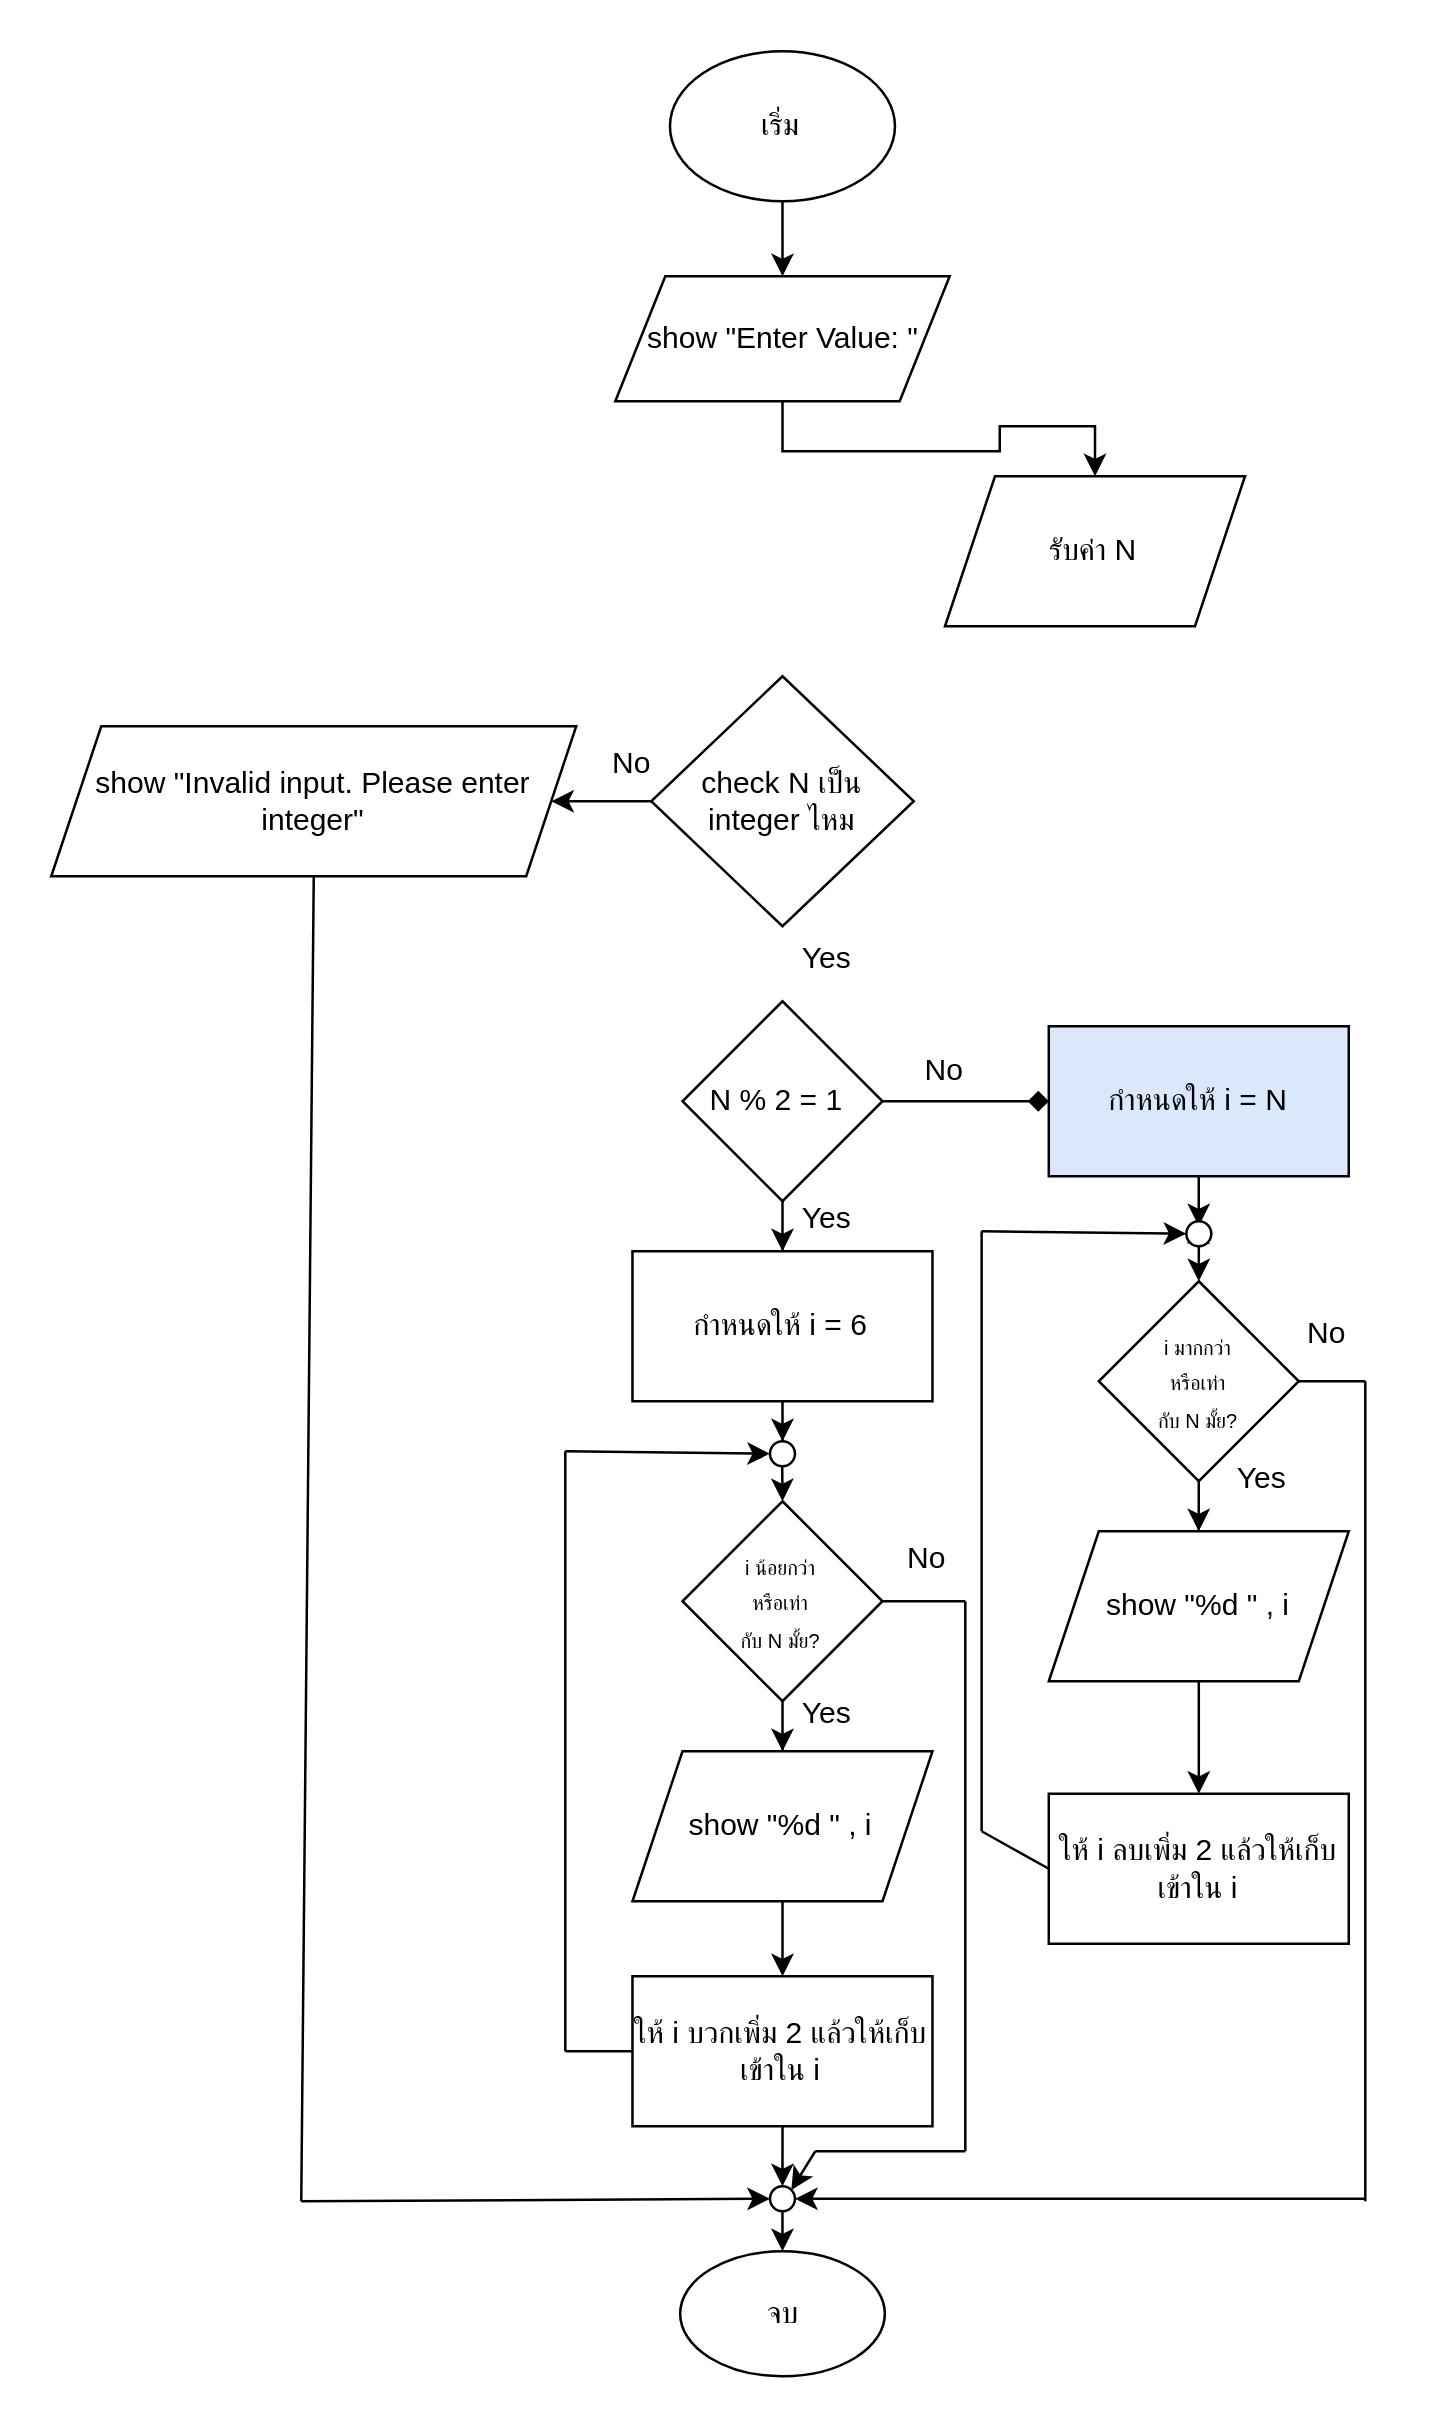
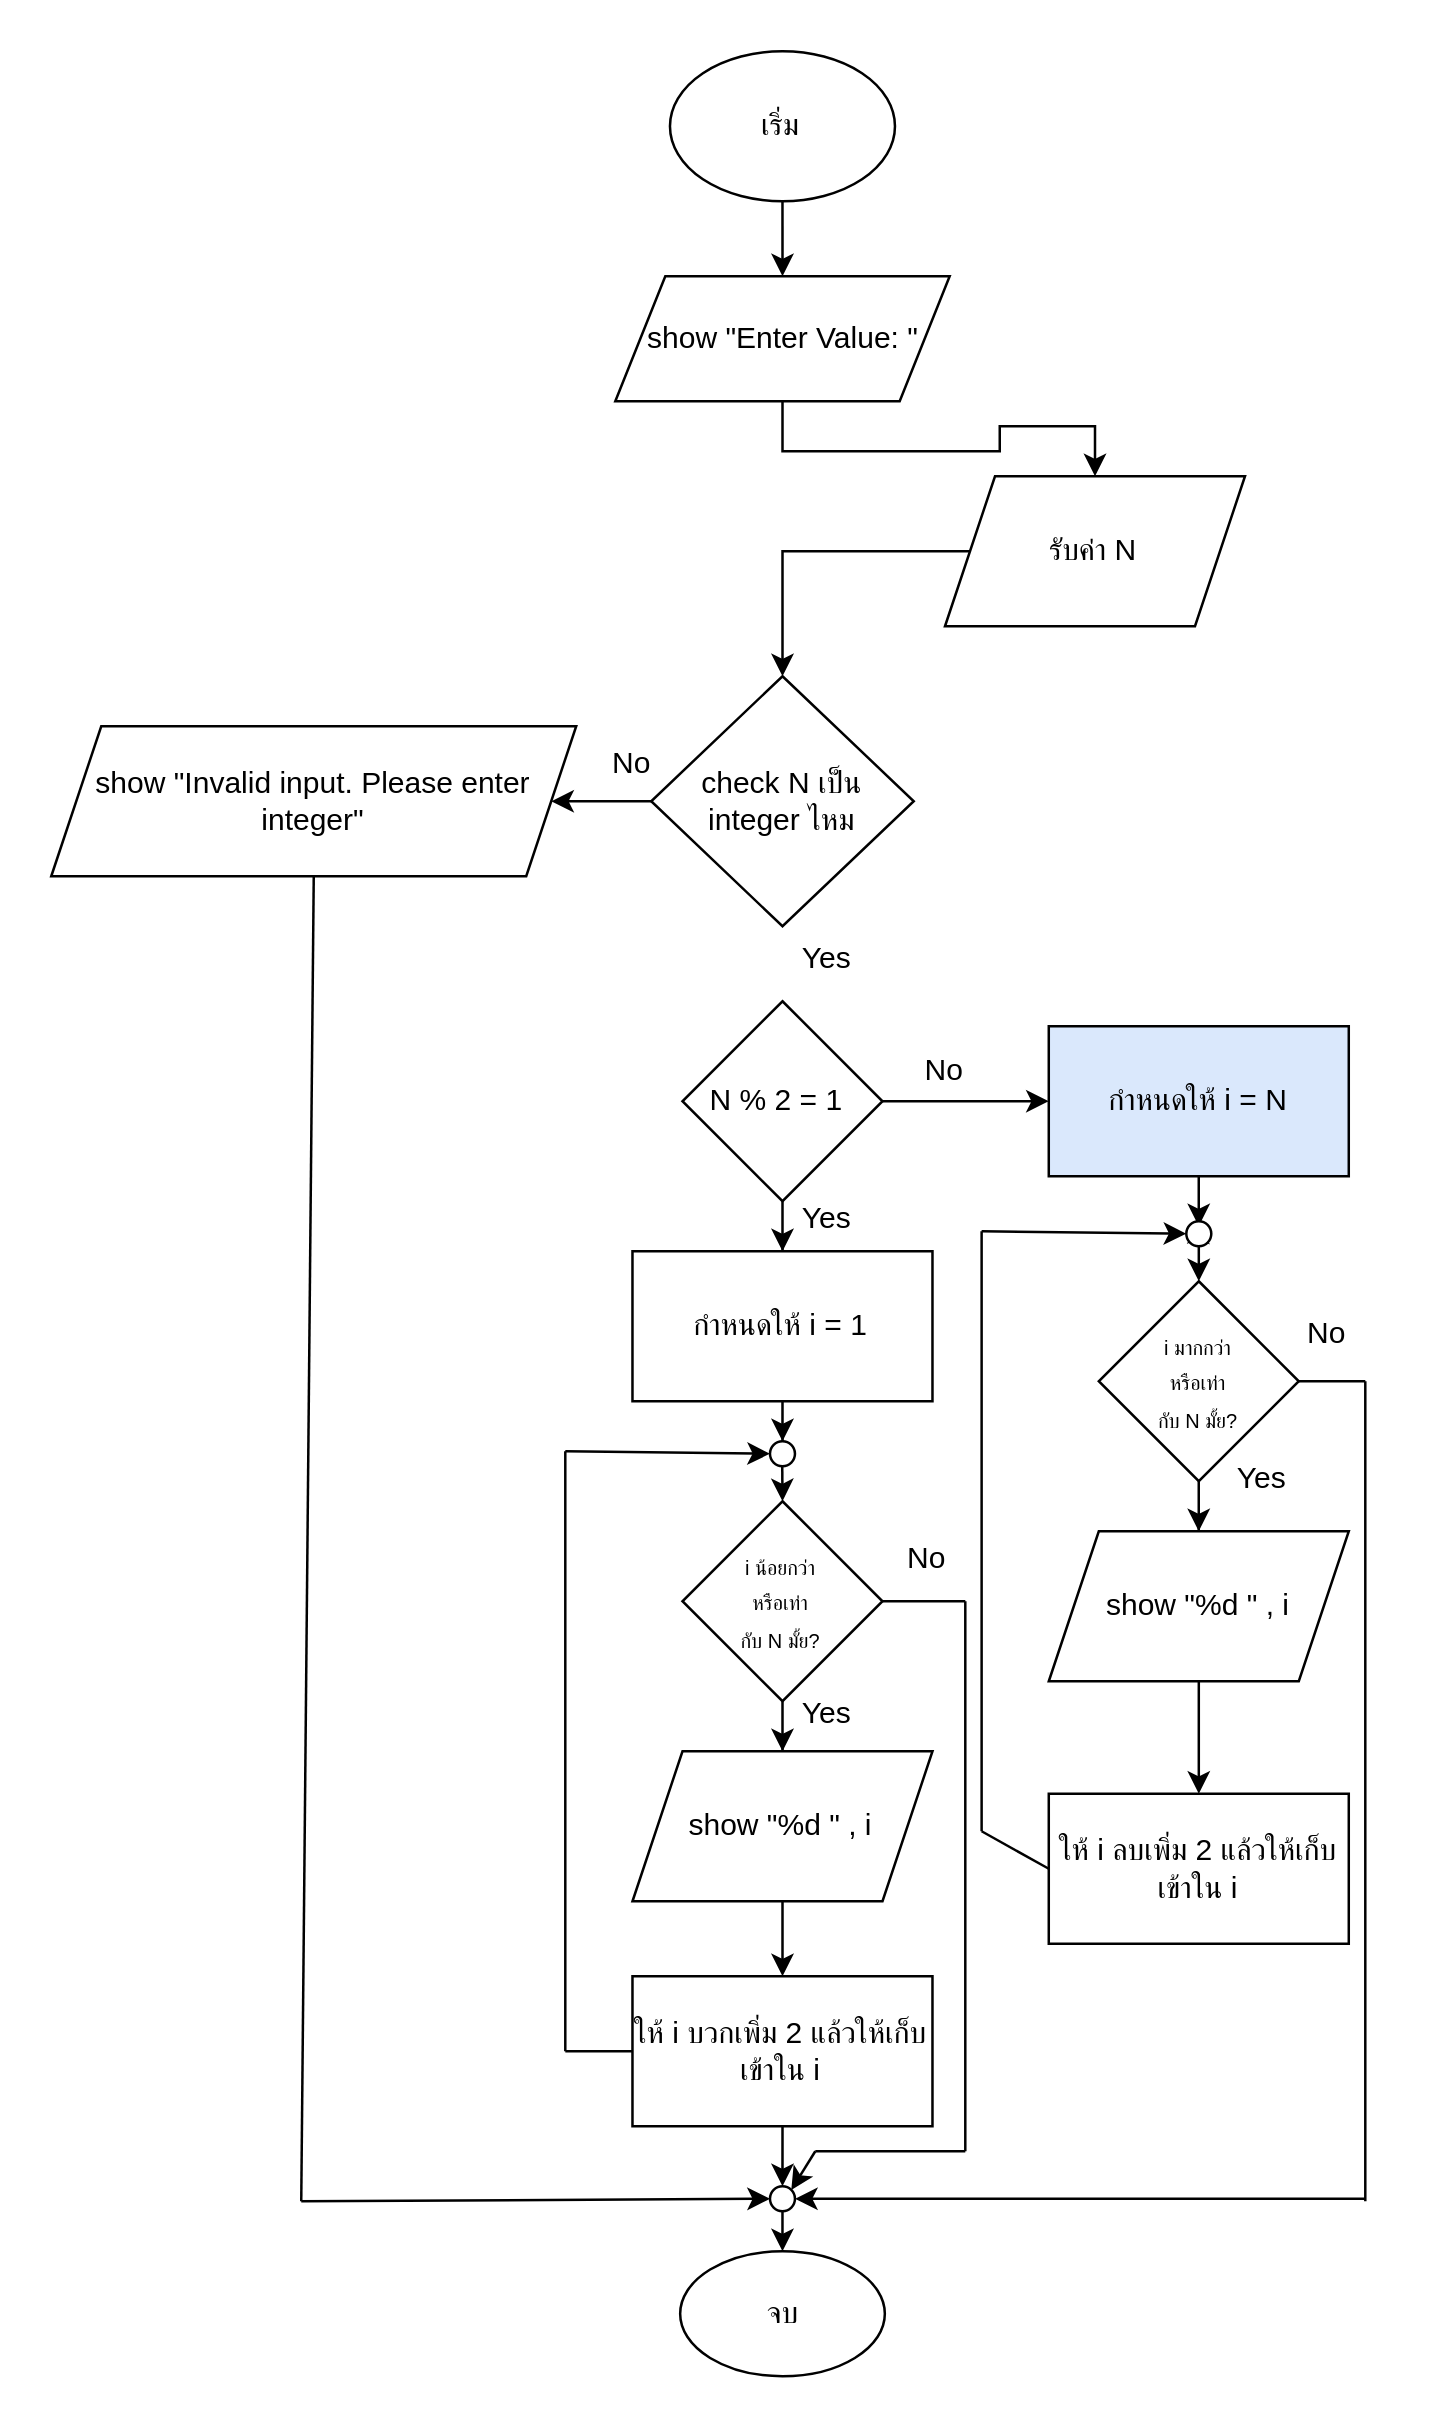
none -> (822, 551)
(1028, 1101) -> (1029, 1101)
(781, 1326) -> (781, 1326)
